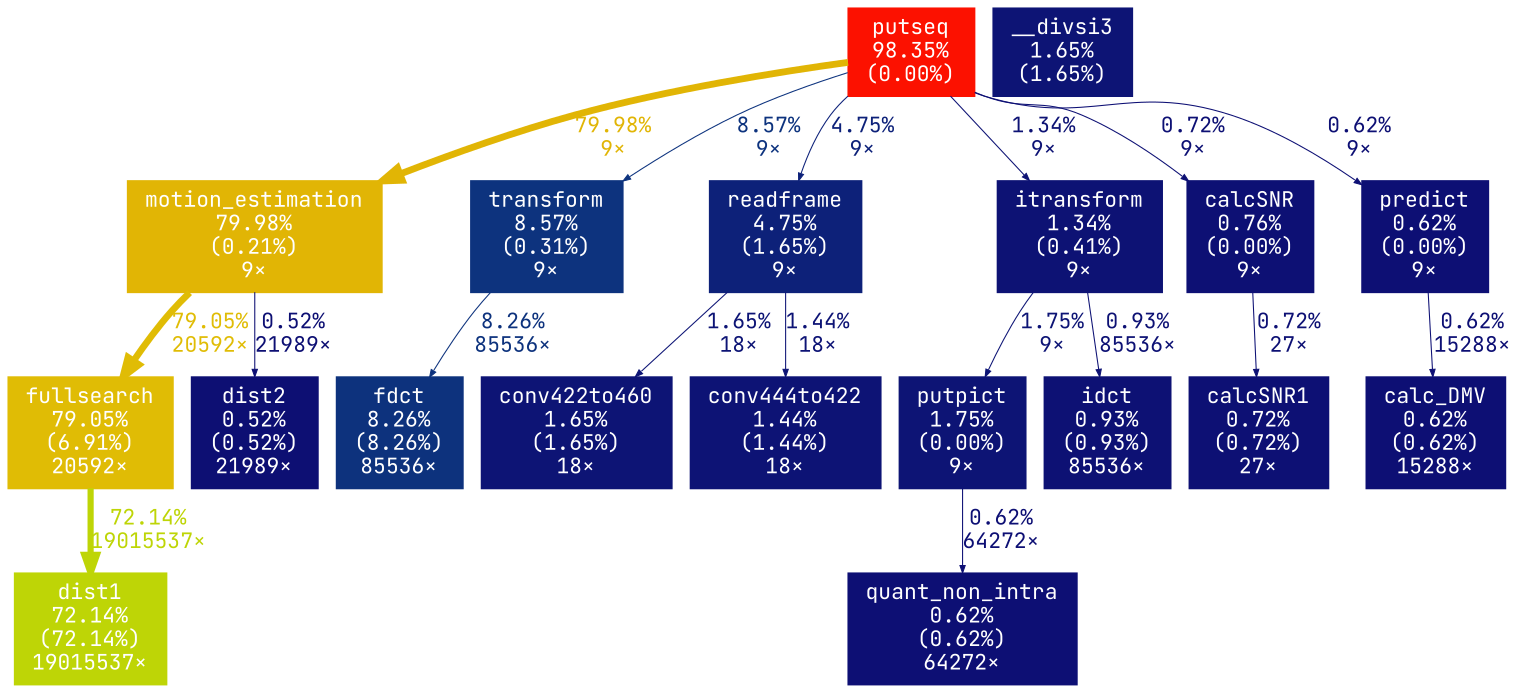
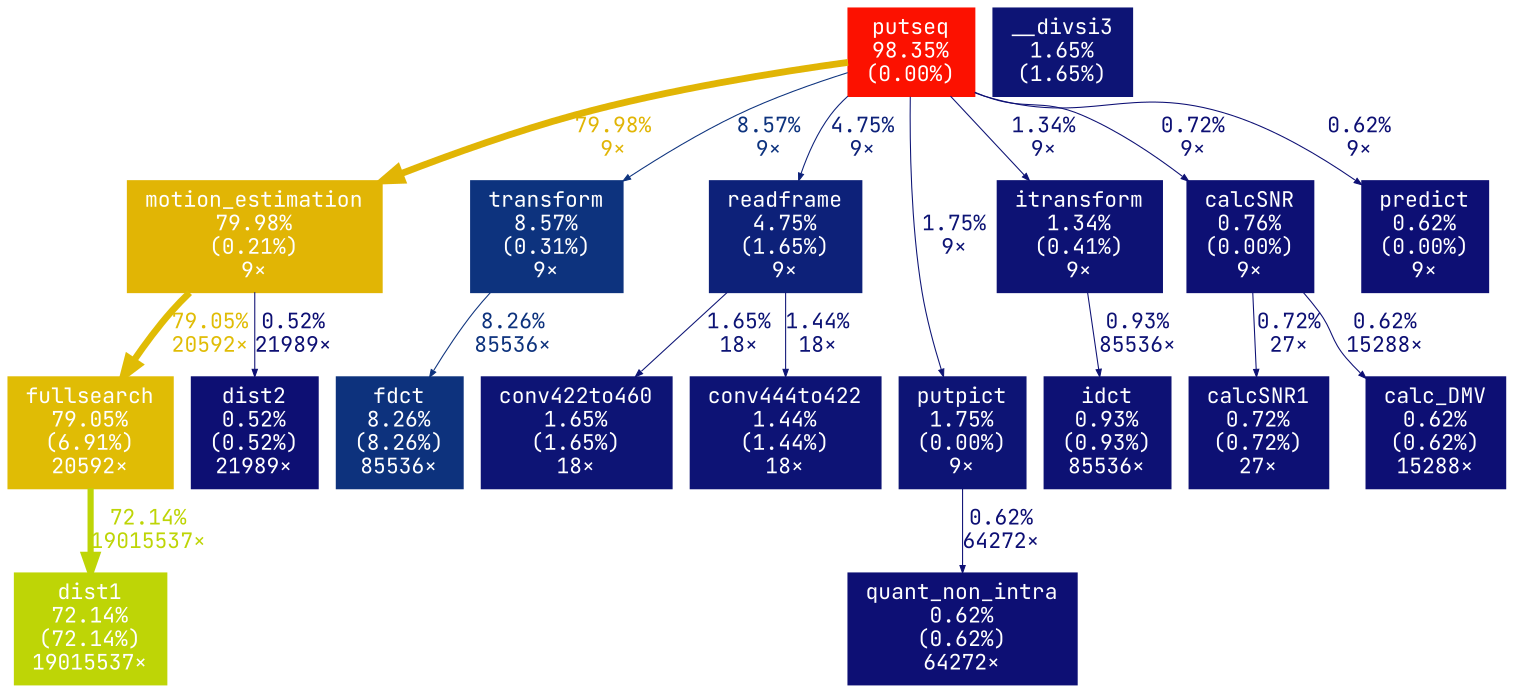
(1009, 330) -> (915, 234)
(1430, 331) -> (1331, 333)
